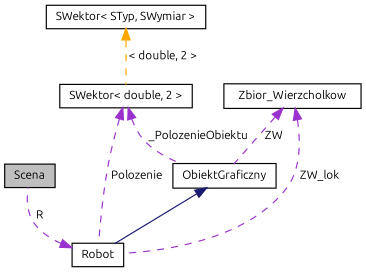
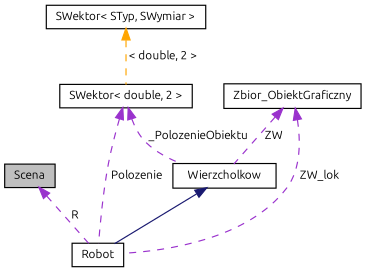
(292, 96) -> (292, 96)
(224, 176) -> (224, 176)
(33, 222) -> (68, 220)
